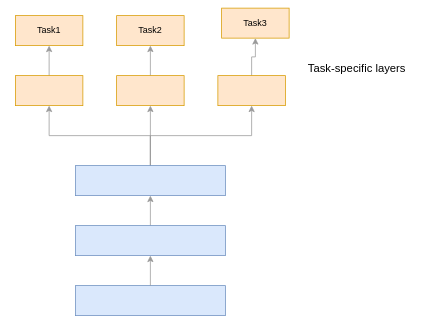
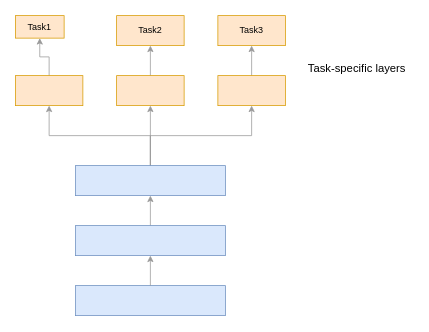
(255, 23) -> (252, 30)
(49, 30) -> (40, 27)
